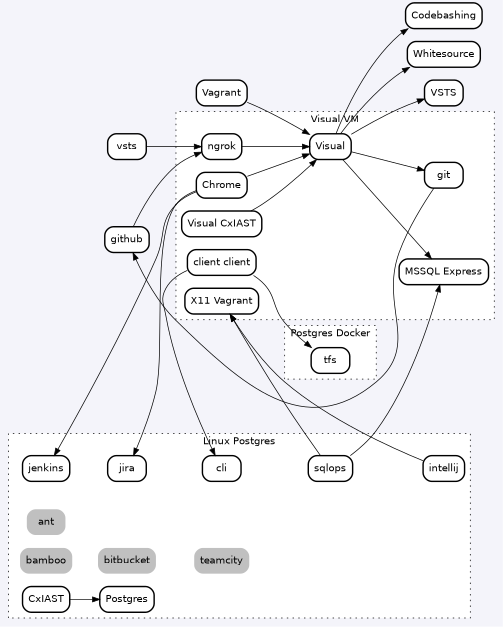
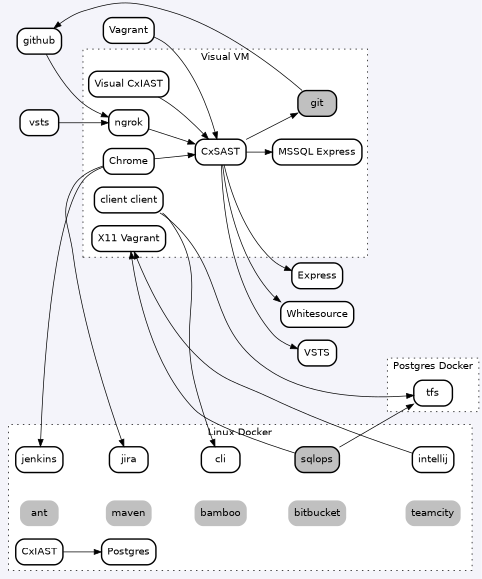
(444, 16) -> (317, 276)
(330, 147) -> (221, 152)
(444, 175) -> (317, 103)
(405, 380) -> (370, 429)
(239, 442) -> (240, 433)
(330, 469) -> (317, 460)
none -> (129, 513)
